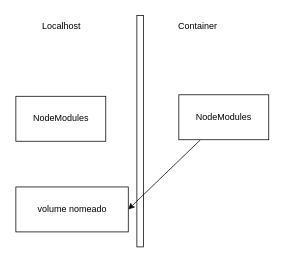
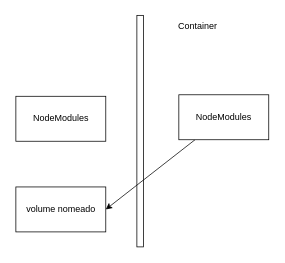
(61, 27) -> none
(72, 210) -> (61, 210)
